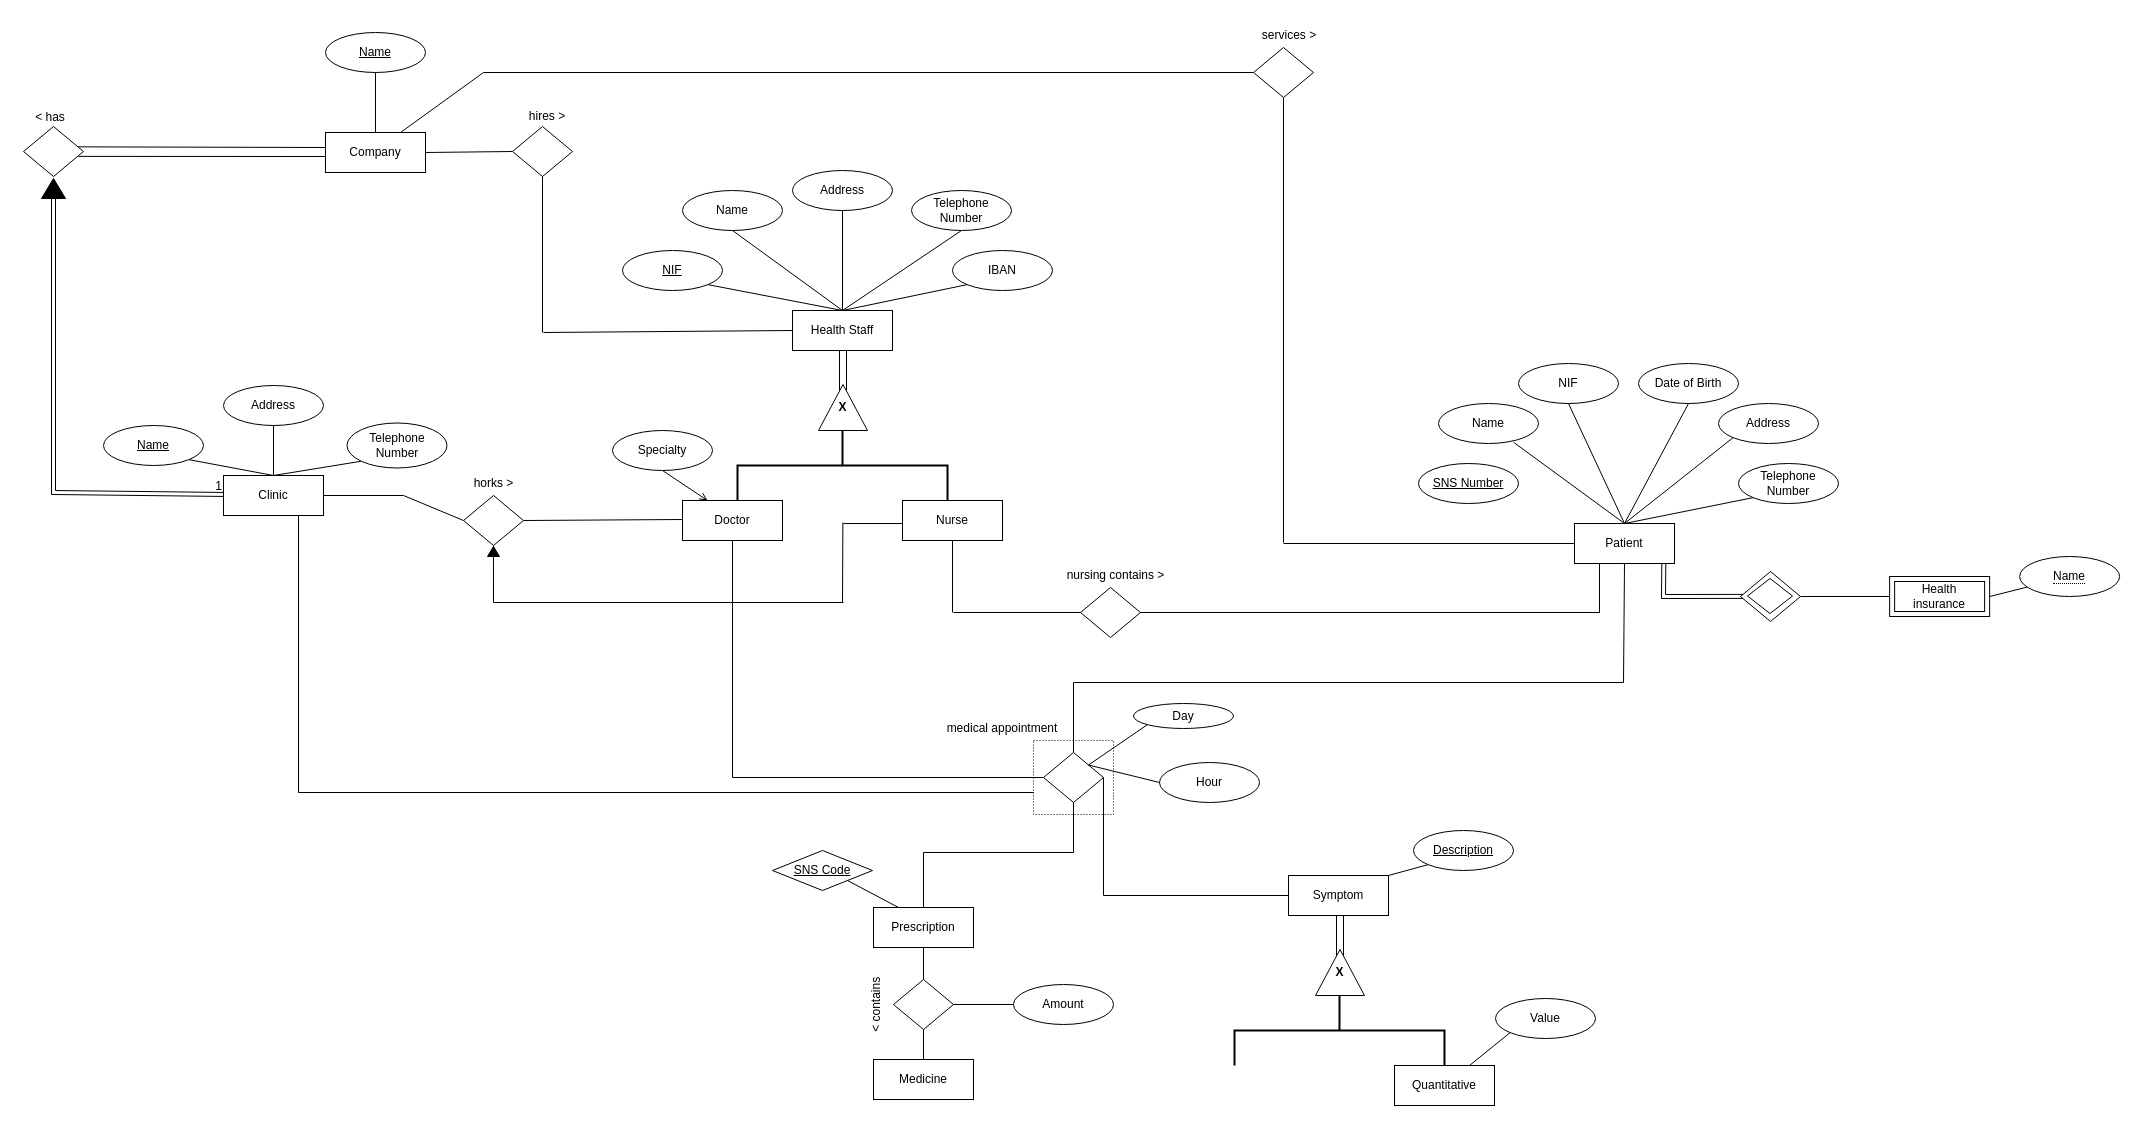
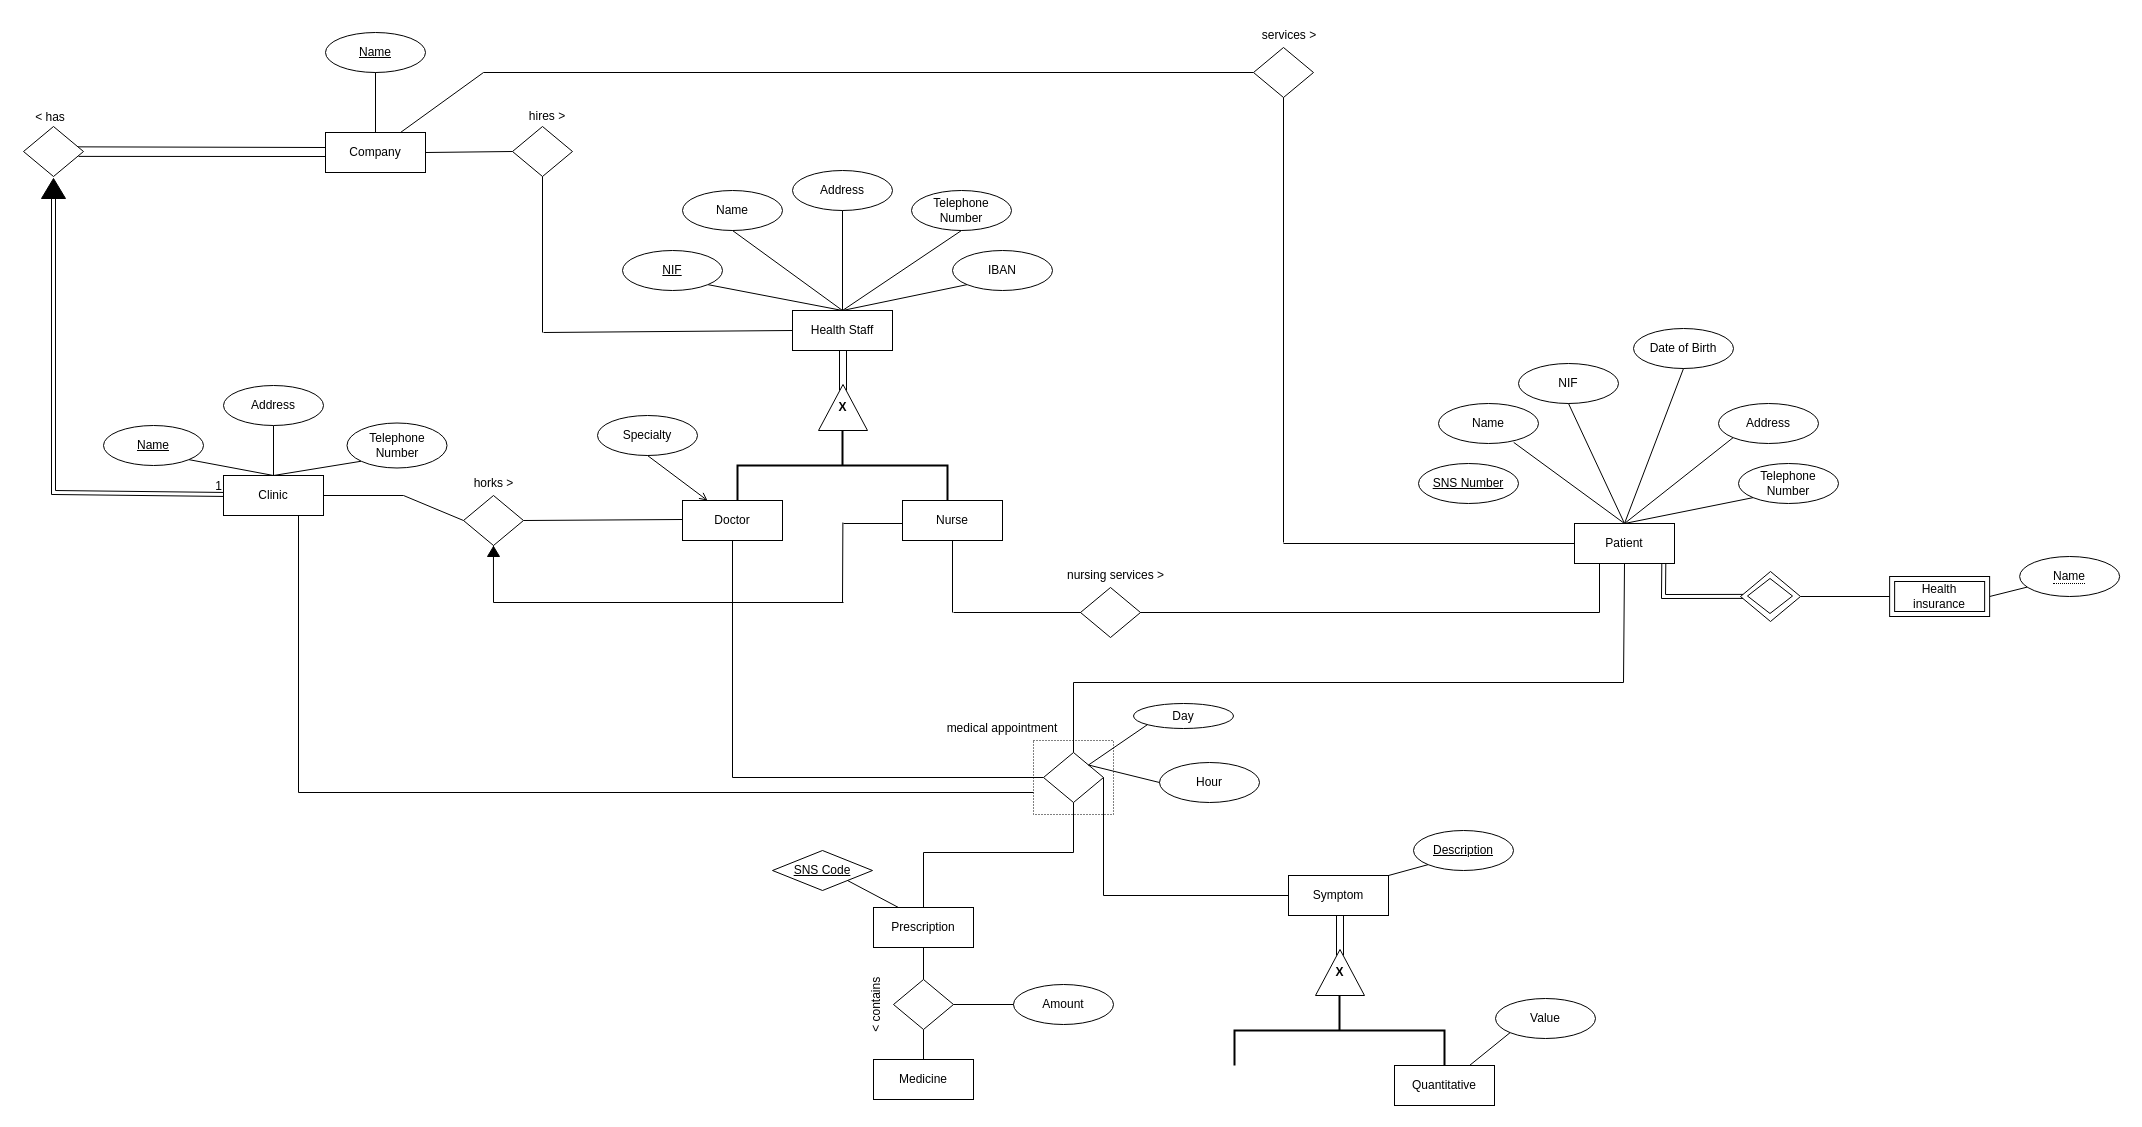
(1689, 384) -> (1684, 349)
(663, 451) -> (648, 436)
(1116, 576) -> (1116, 576)
